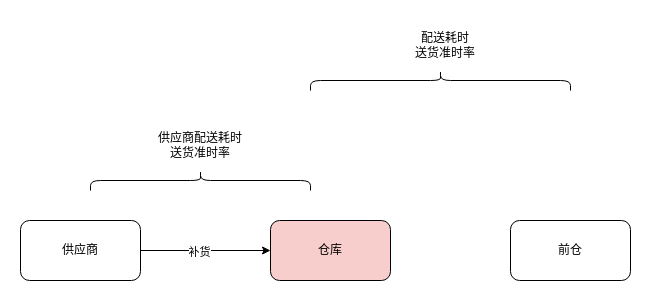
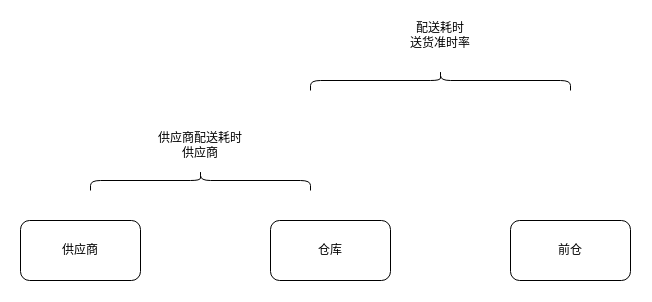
(446, 46) -> (441, 36)
(201, 146) -> (201, 146)
(202, 251) -> none
(331, 251) -> (331, 251)
